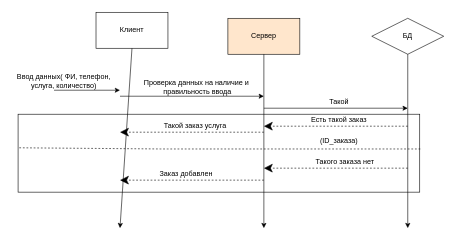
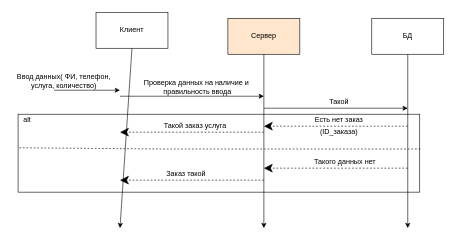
(408, 36) -> (408, 36)
none -> (27, 120)
(339, 120) -> (339, 120)
(339, 141) -> (339, 132)
(345, 162) -> (345, 162)
(186, 174) -> (186, 174)
